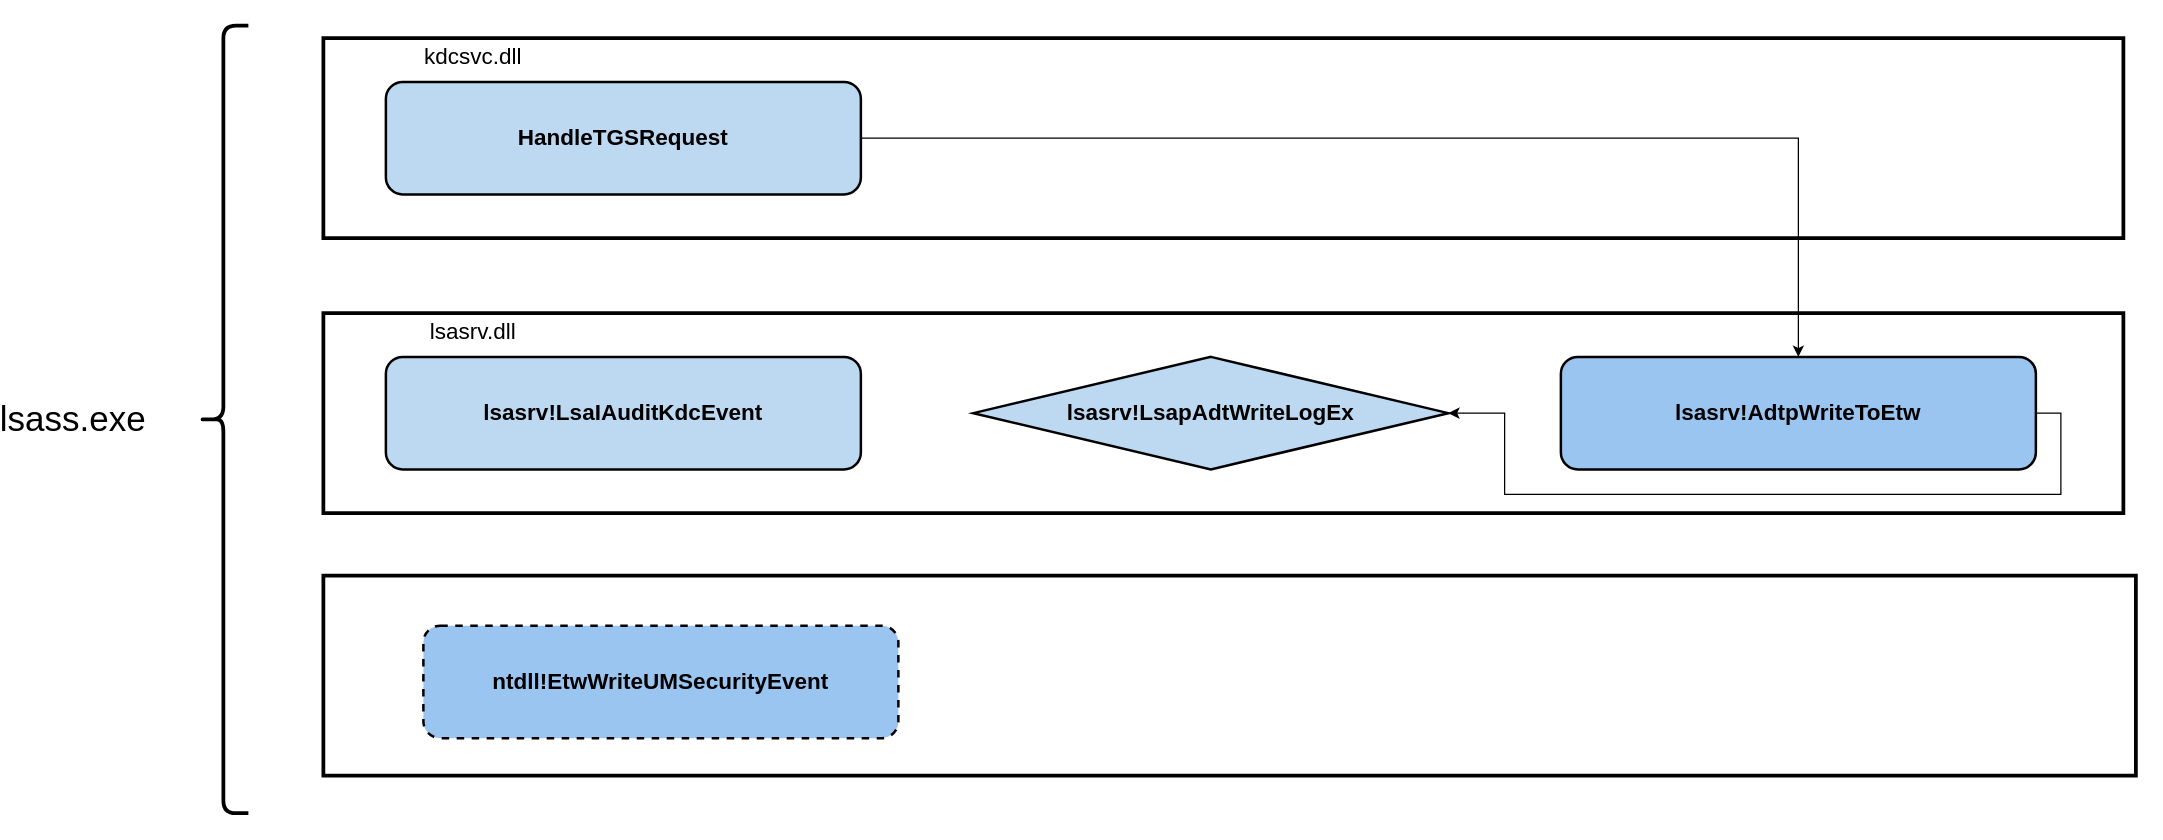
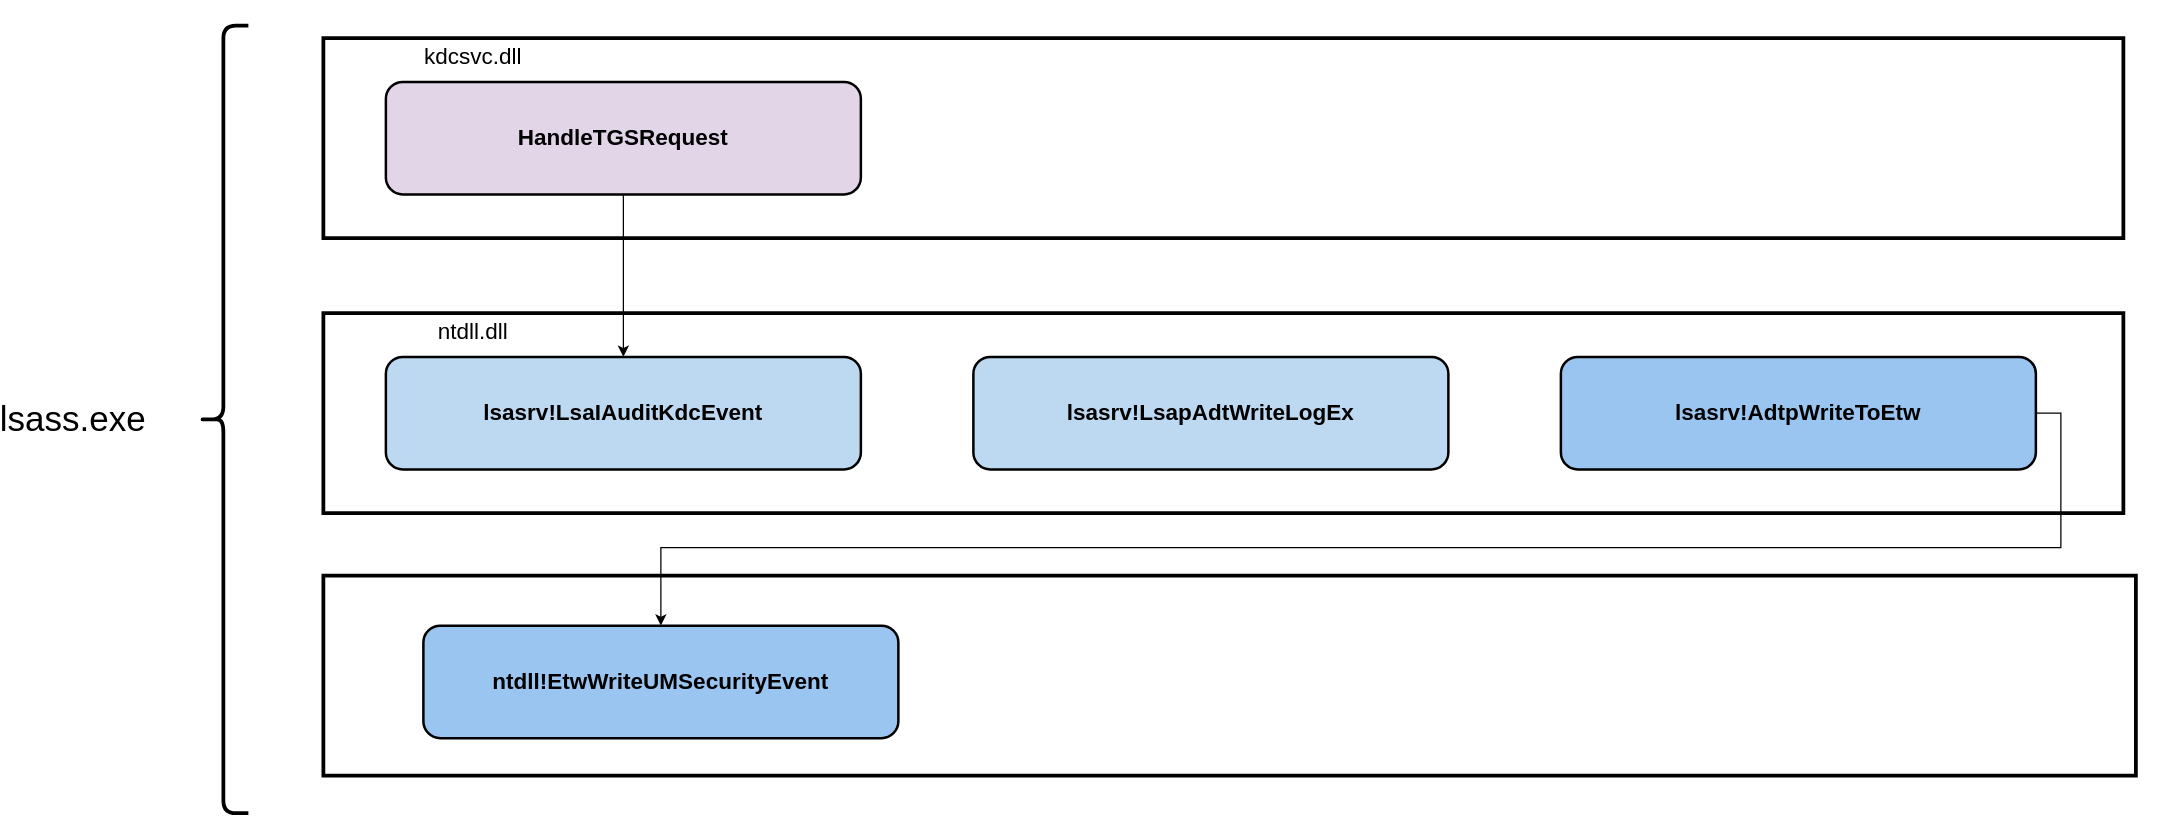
(623, 138) -> (623, 138)
(1434, 138) -> (623, 272)
(473, 332) -> (473, 332)
(1211, 413) -> (1211, 413)
(1719, 494) -> (1354, 548)
(661, 682) -> (661, 682)
